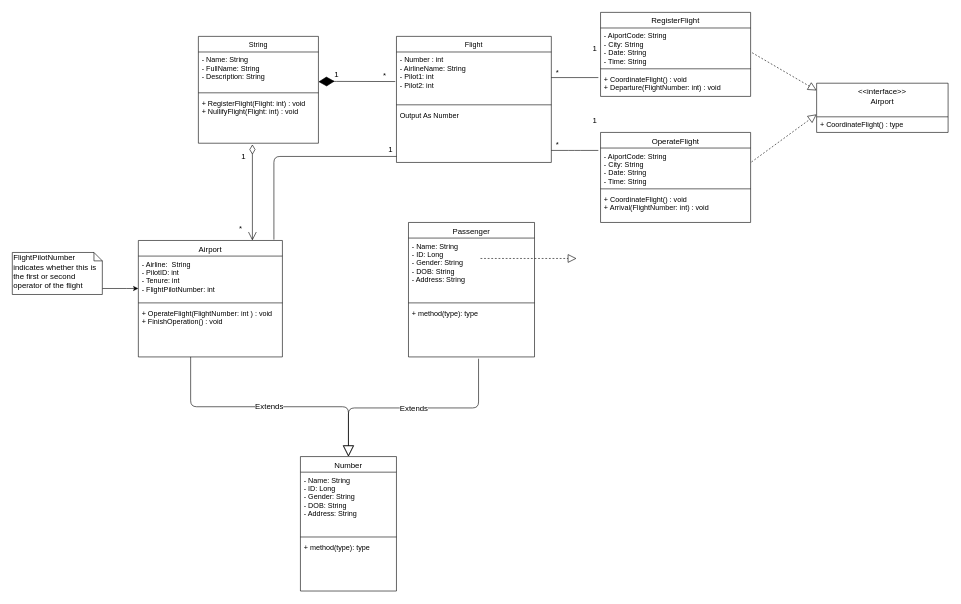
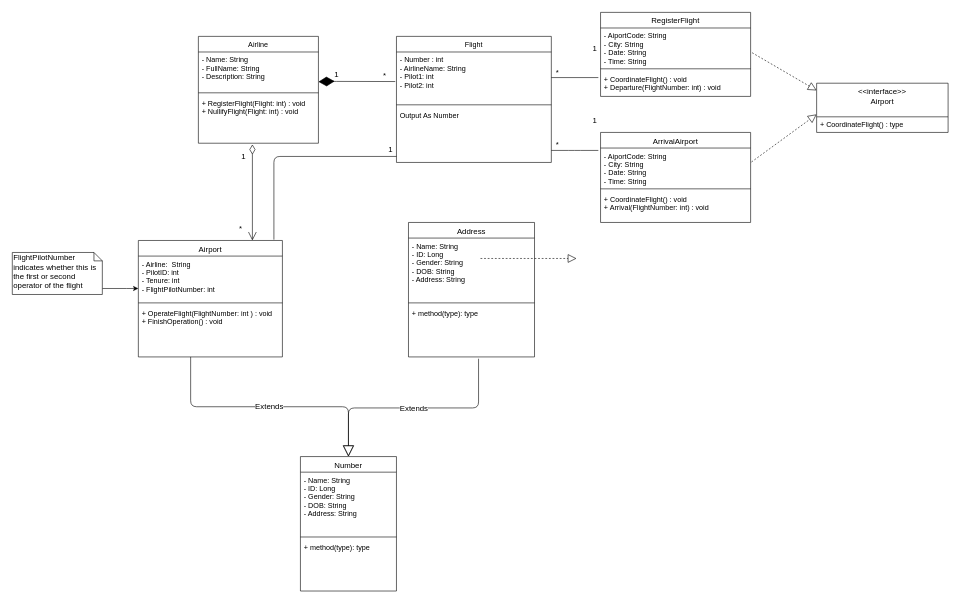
(258, 44) -> (258, 44)
(675, 141) -> (675, 141)
(471, 231) -> (471, 231)
